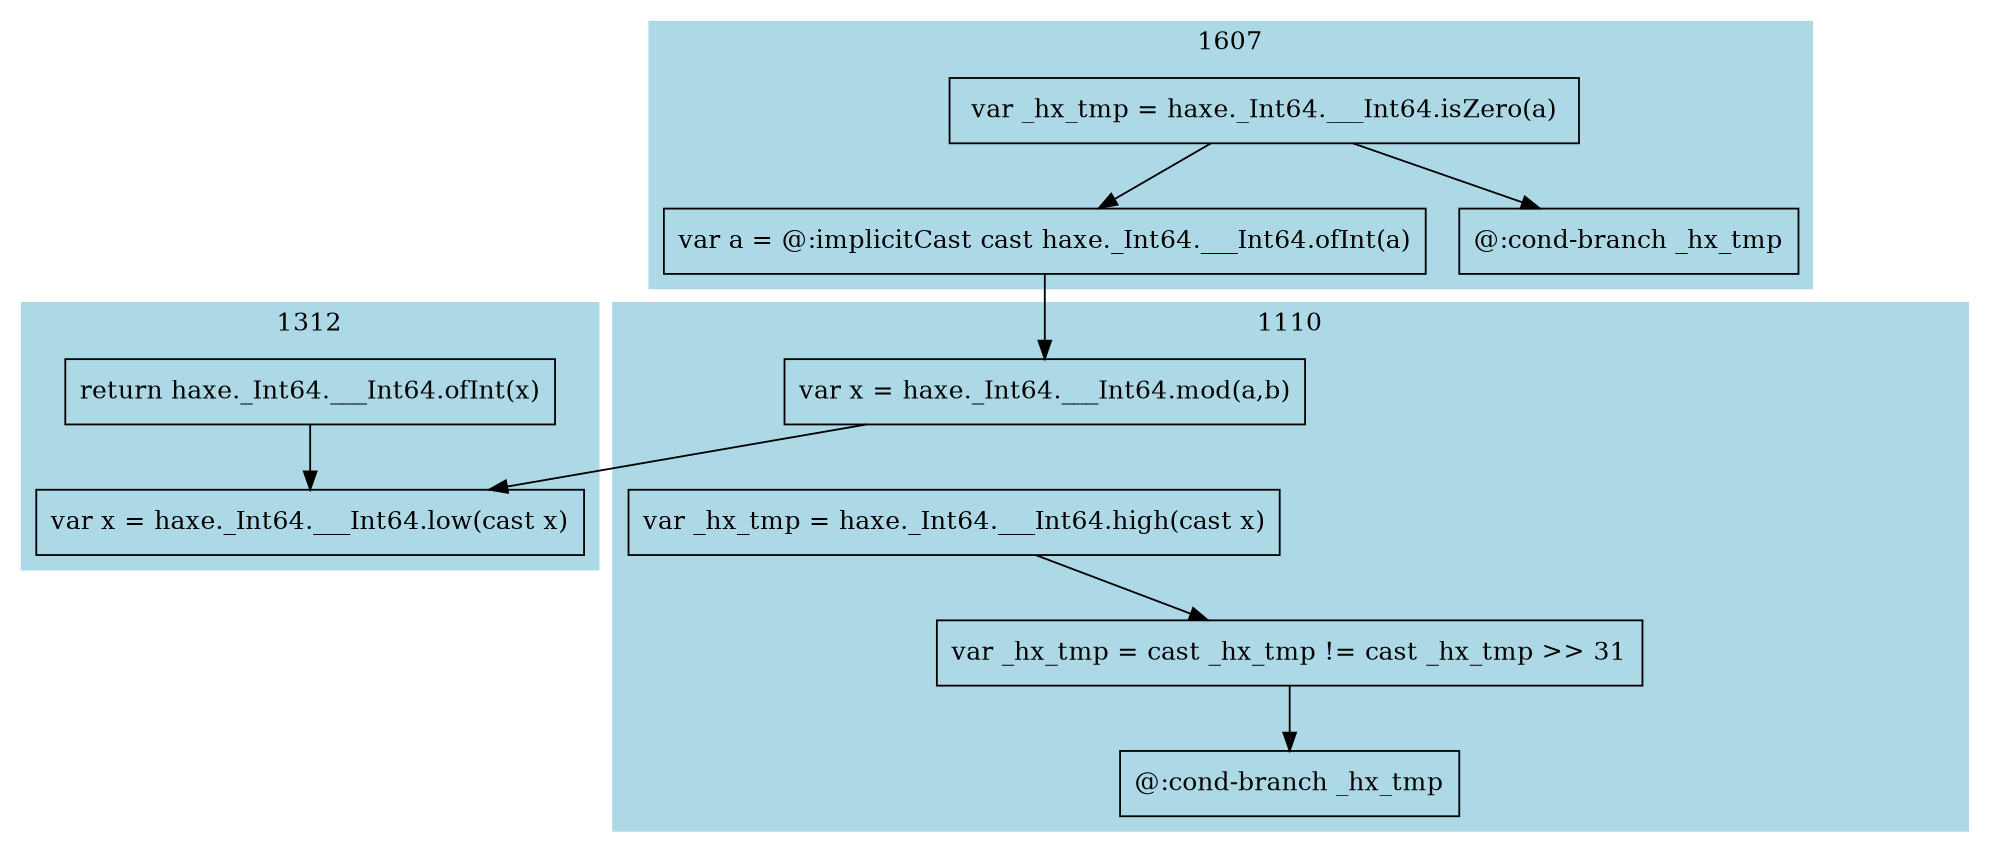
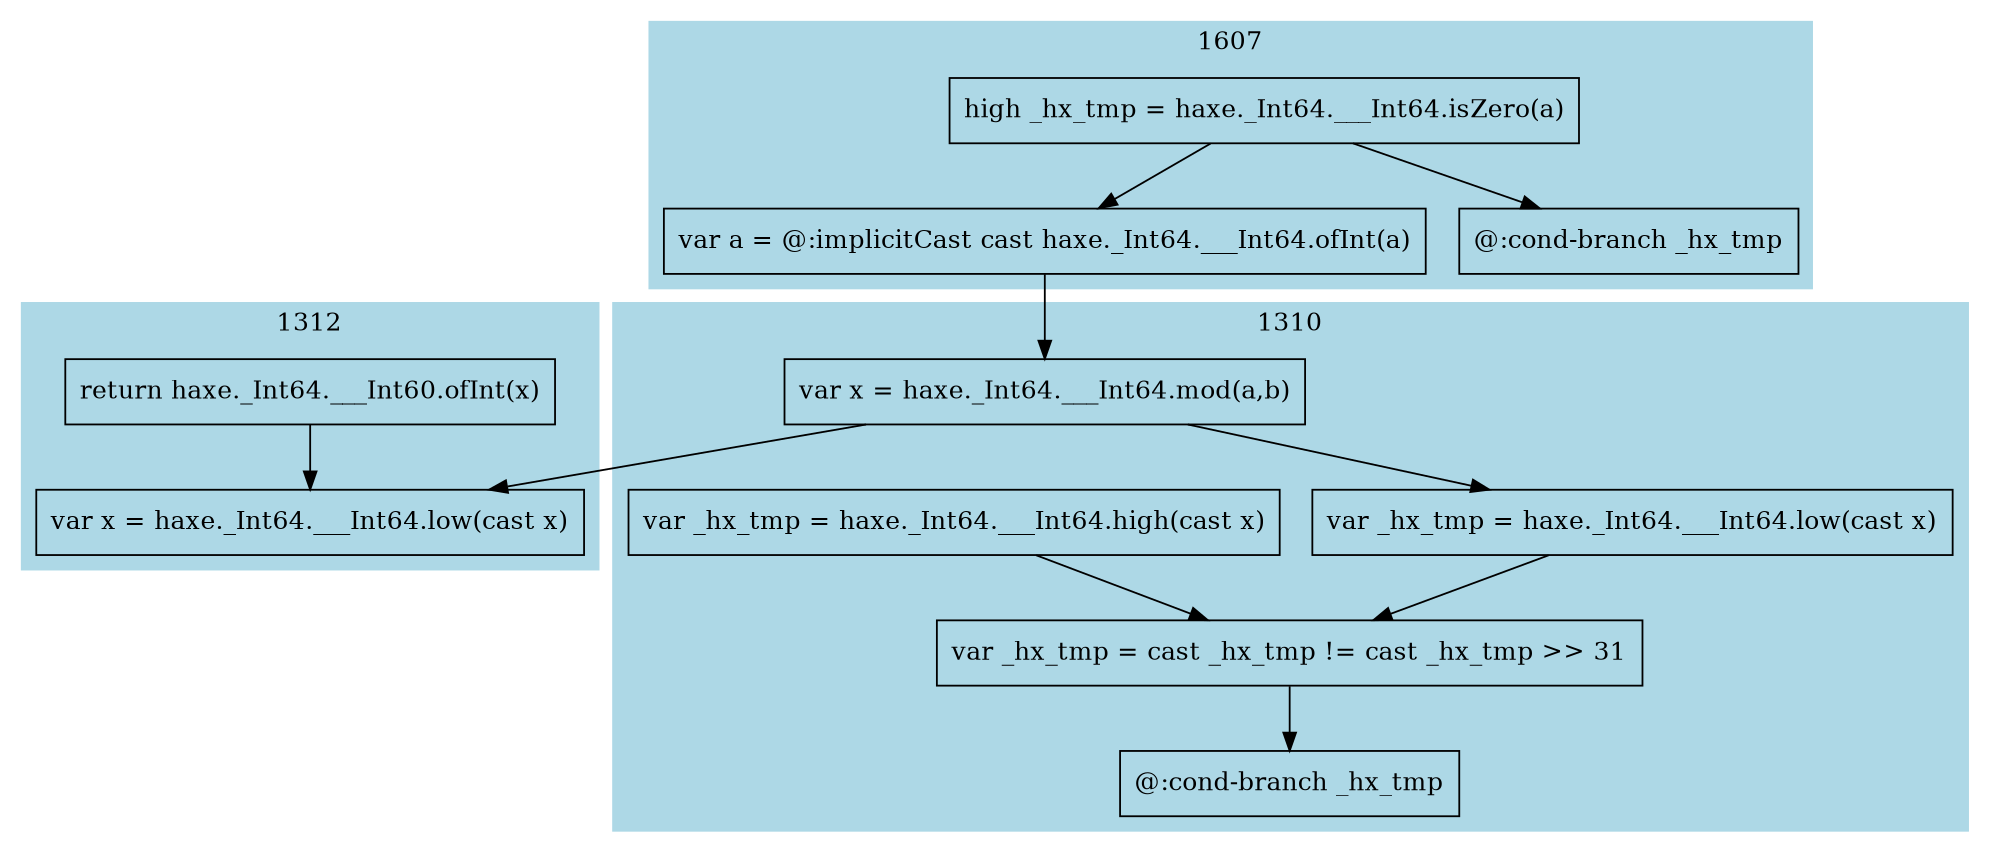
(1264, 111) -> (1264, 111)
(1291, 324) -> (1291, 324)
(310, 392) -> (310, 392)
none -> (1632, 522)
